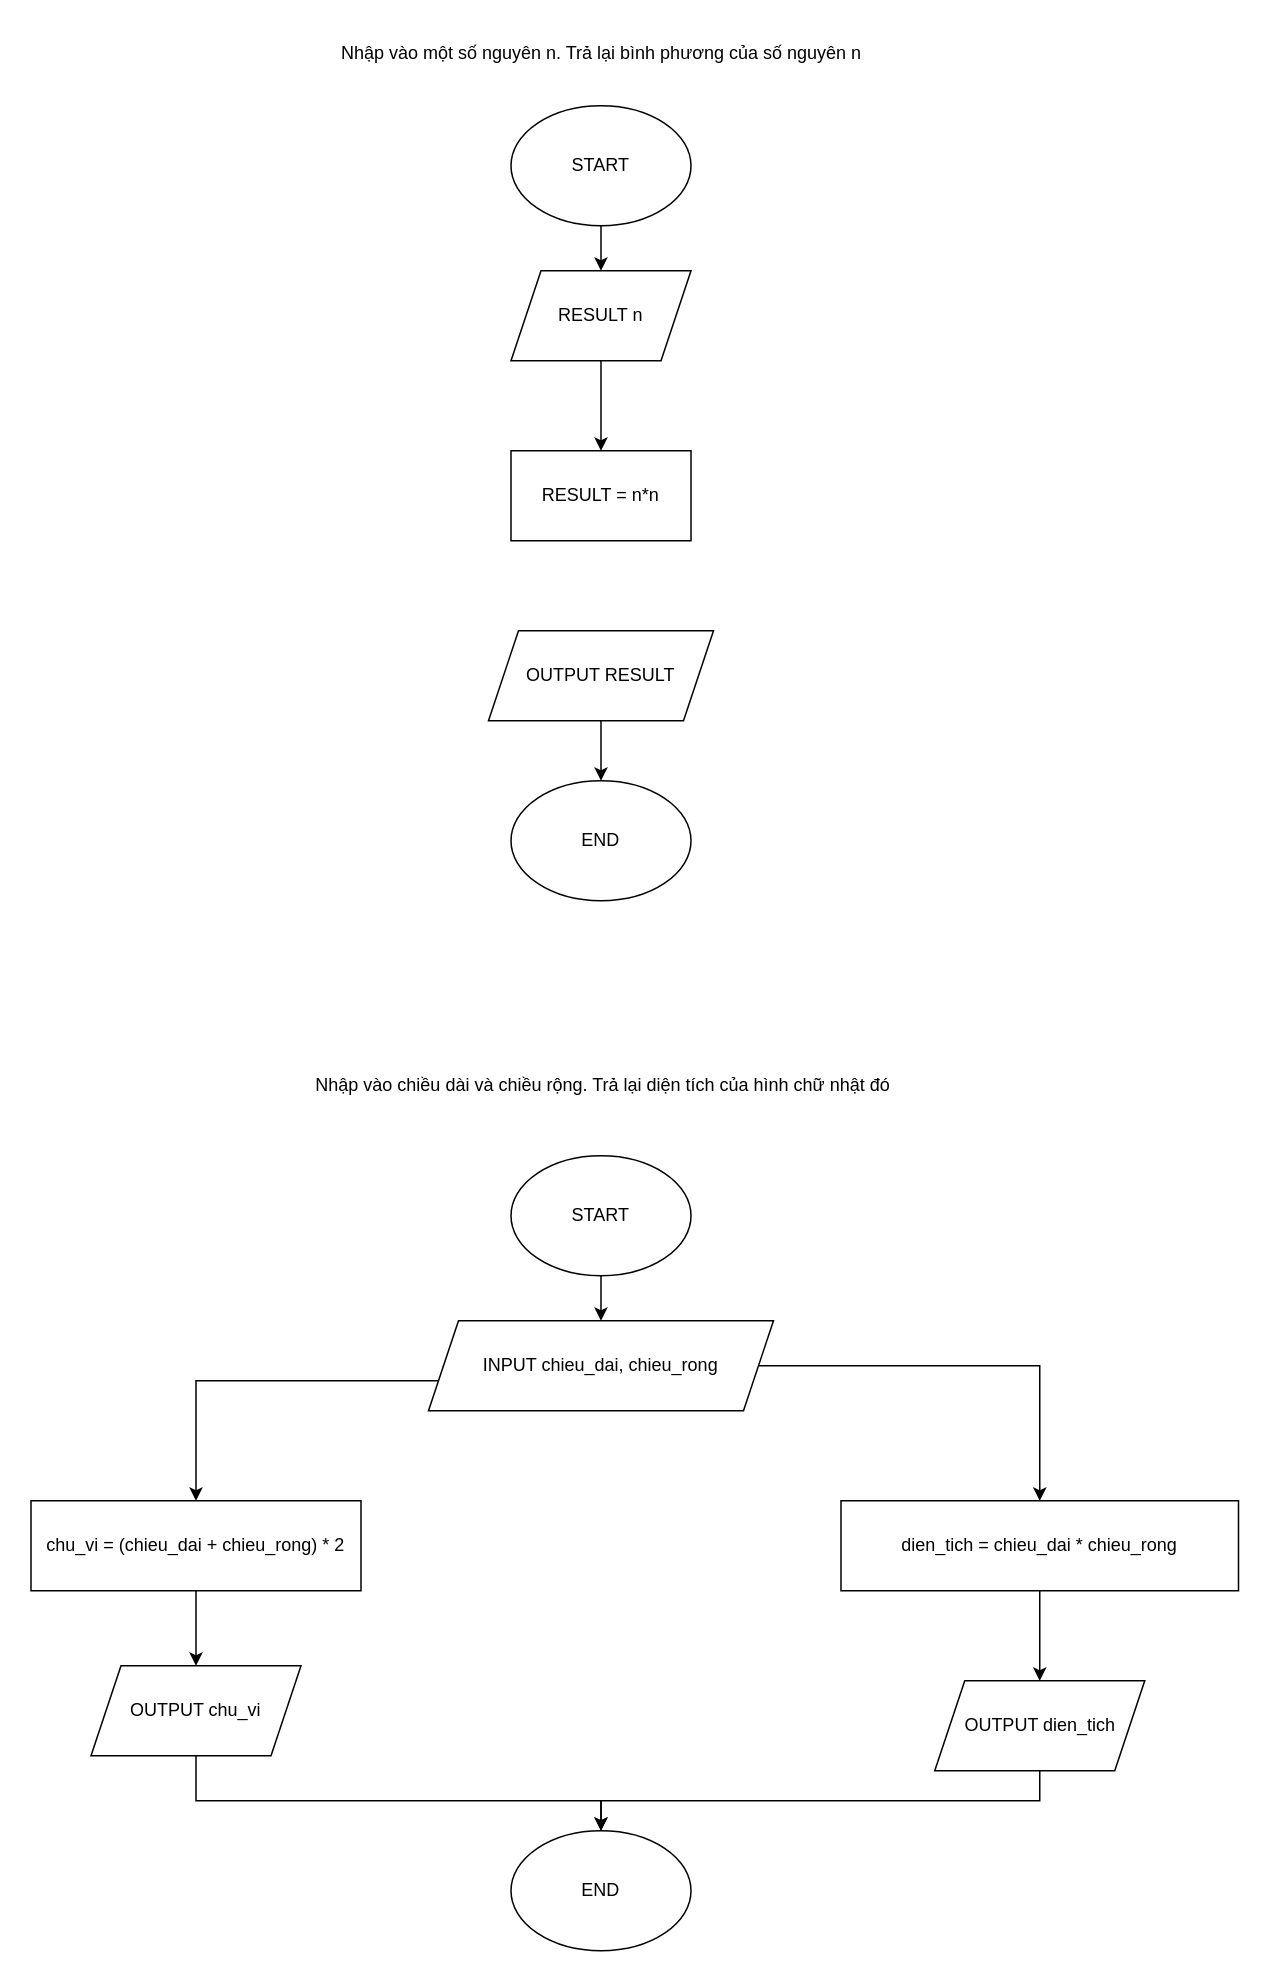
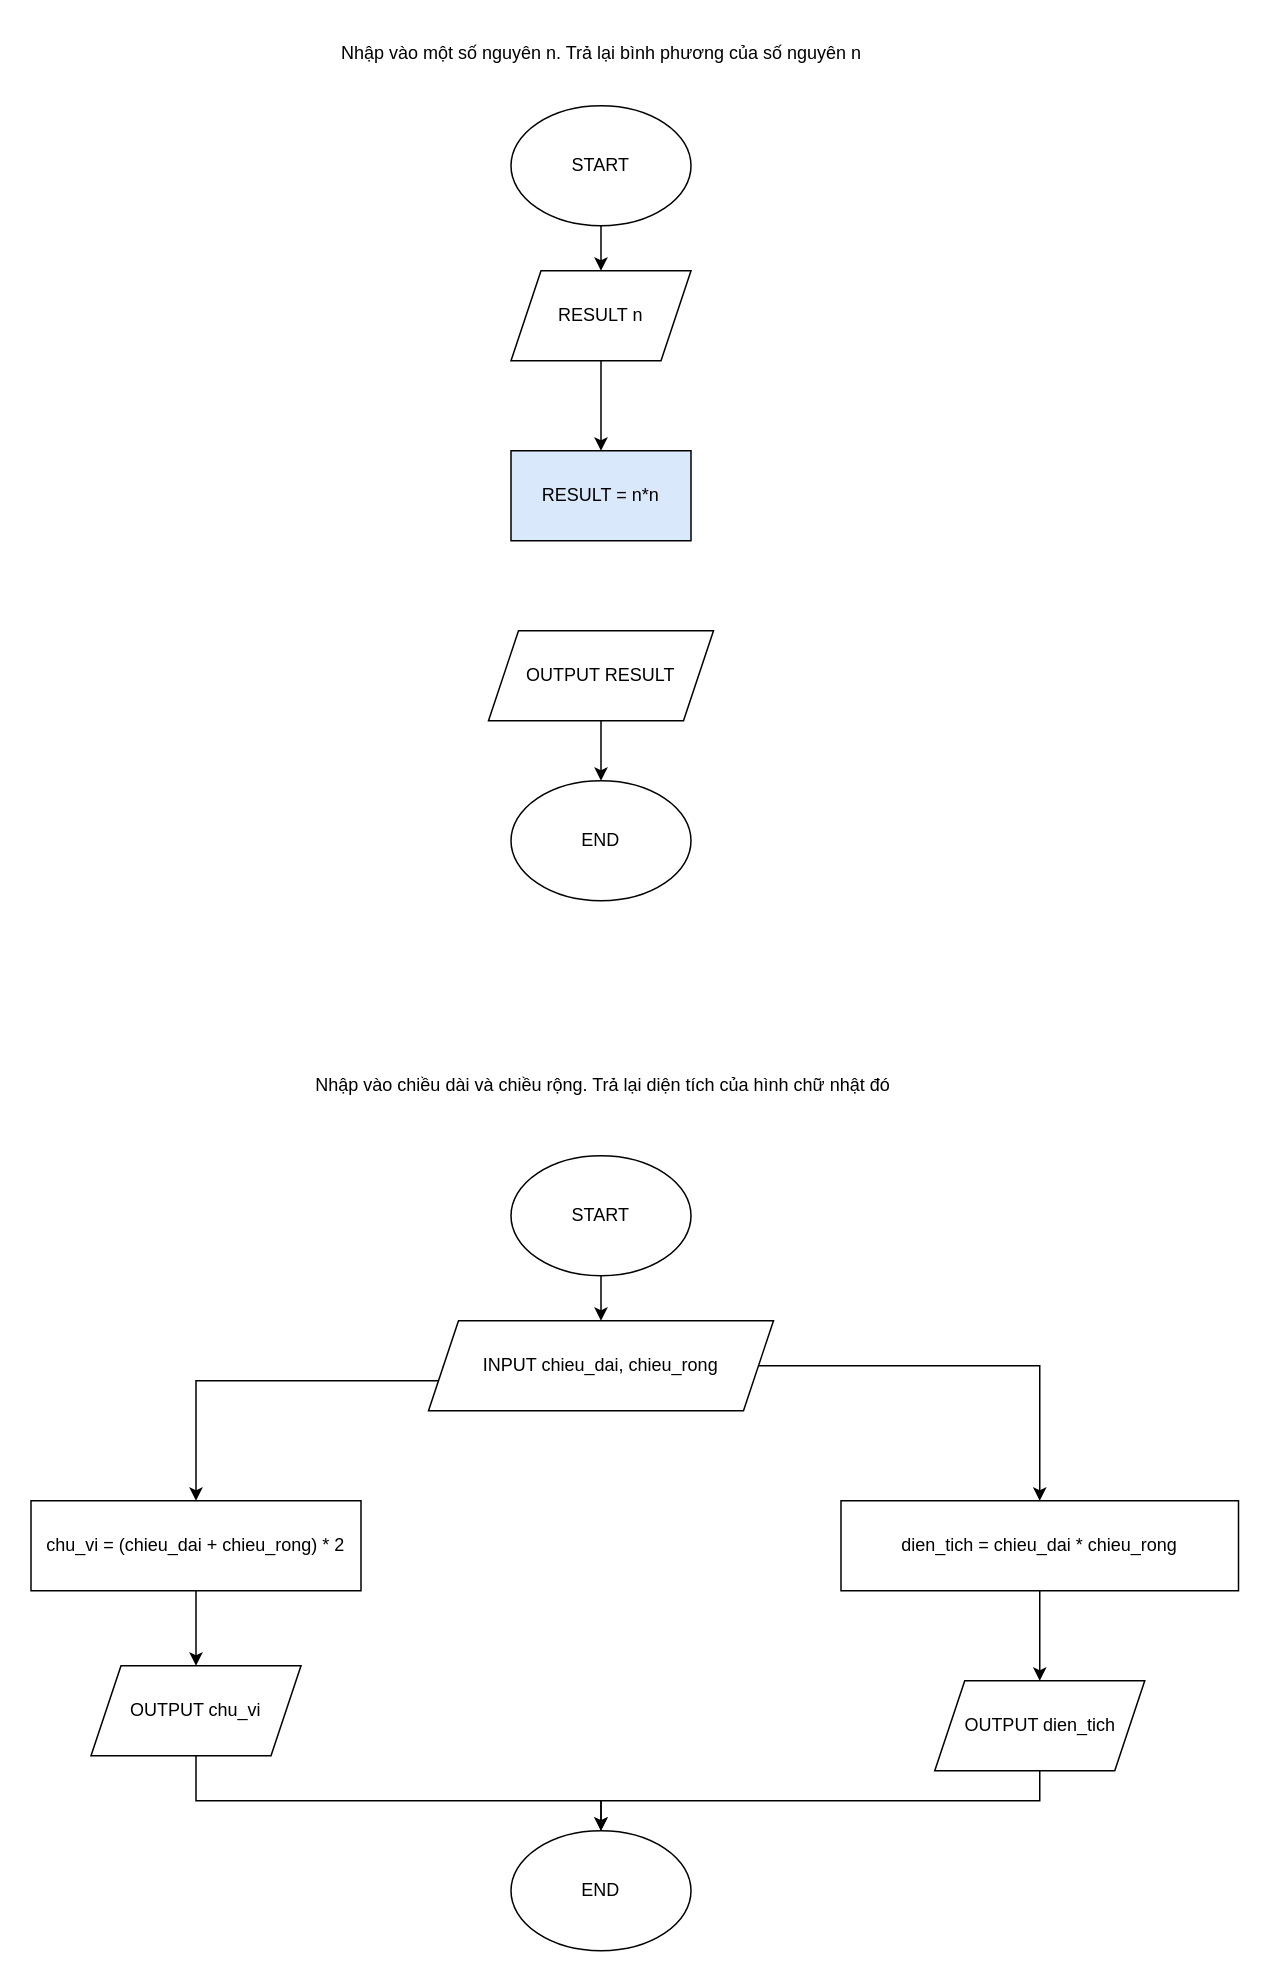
(601, 496) -> (601, 496)
